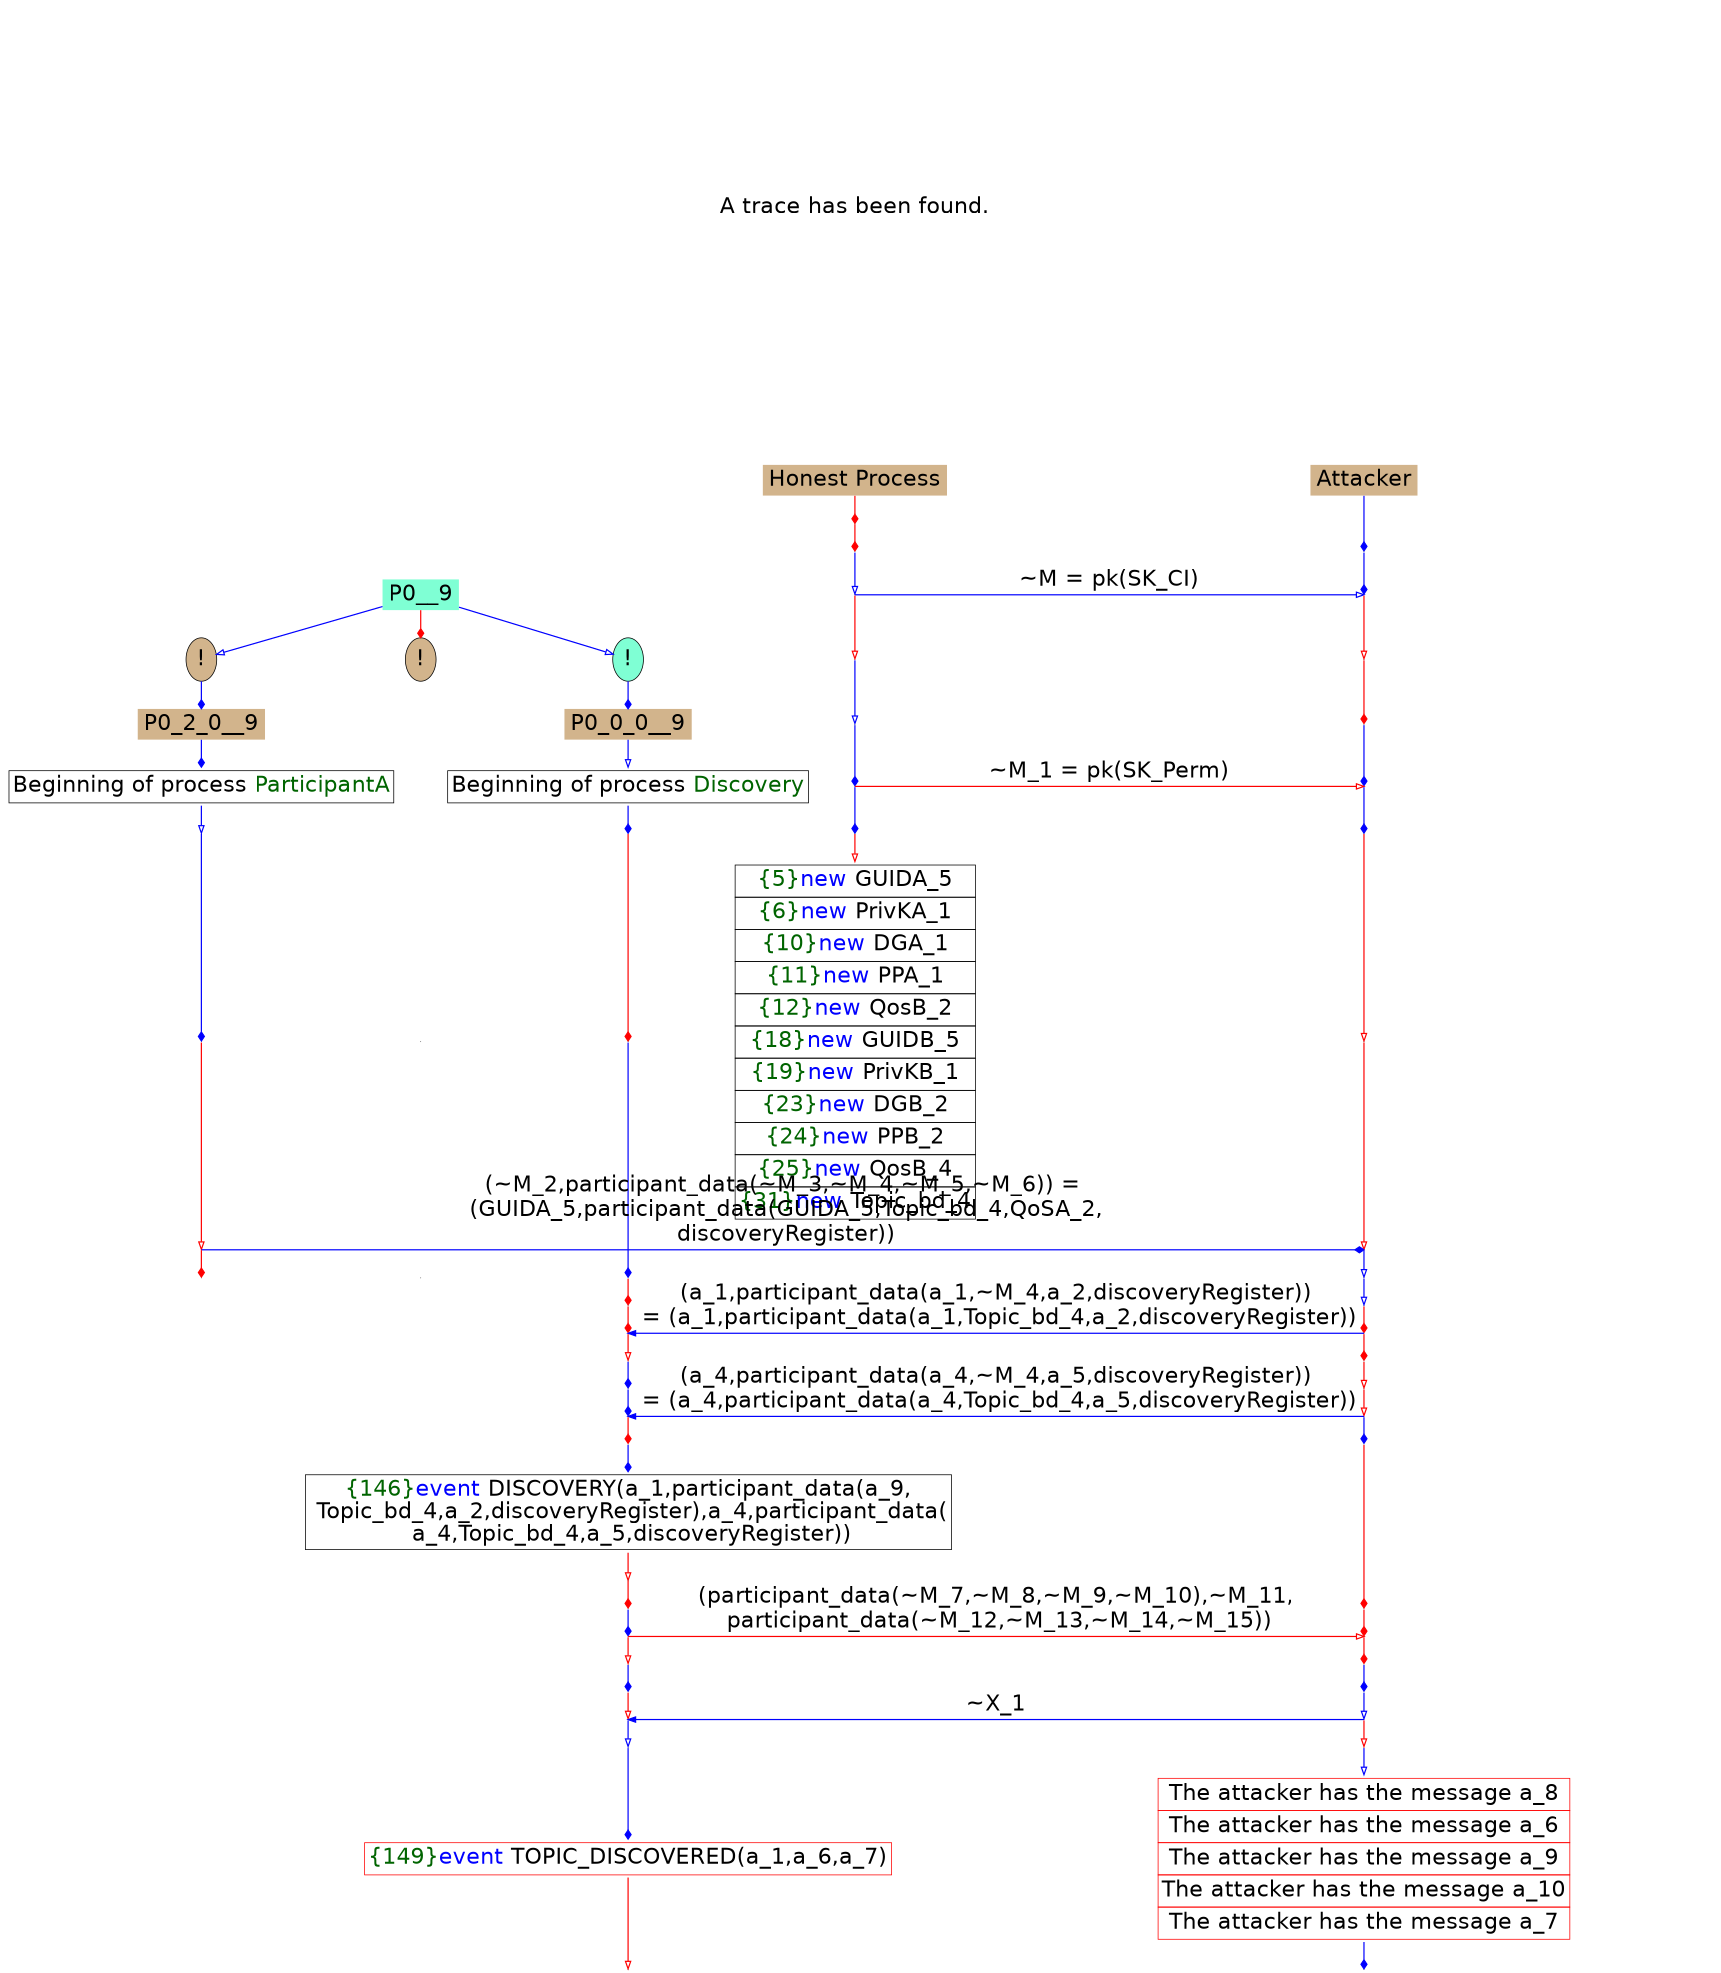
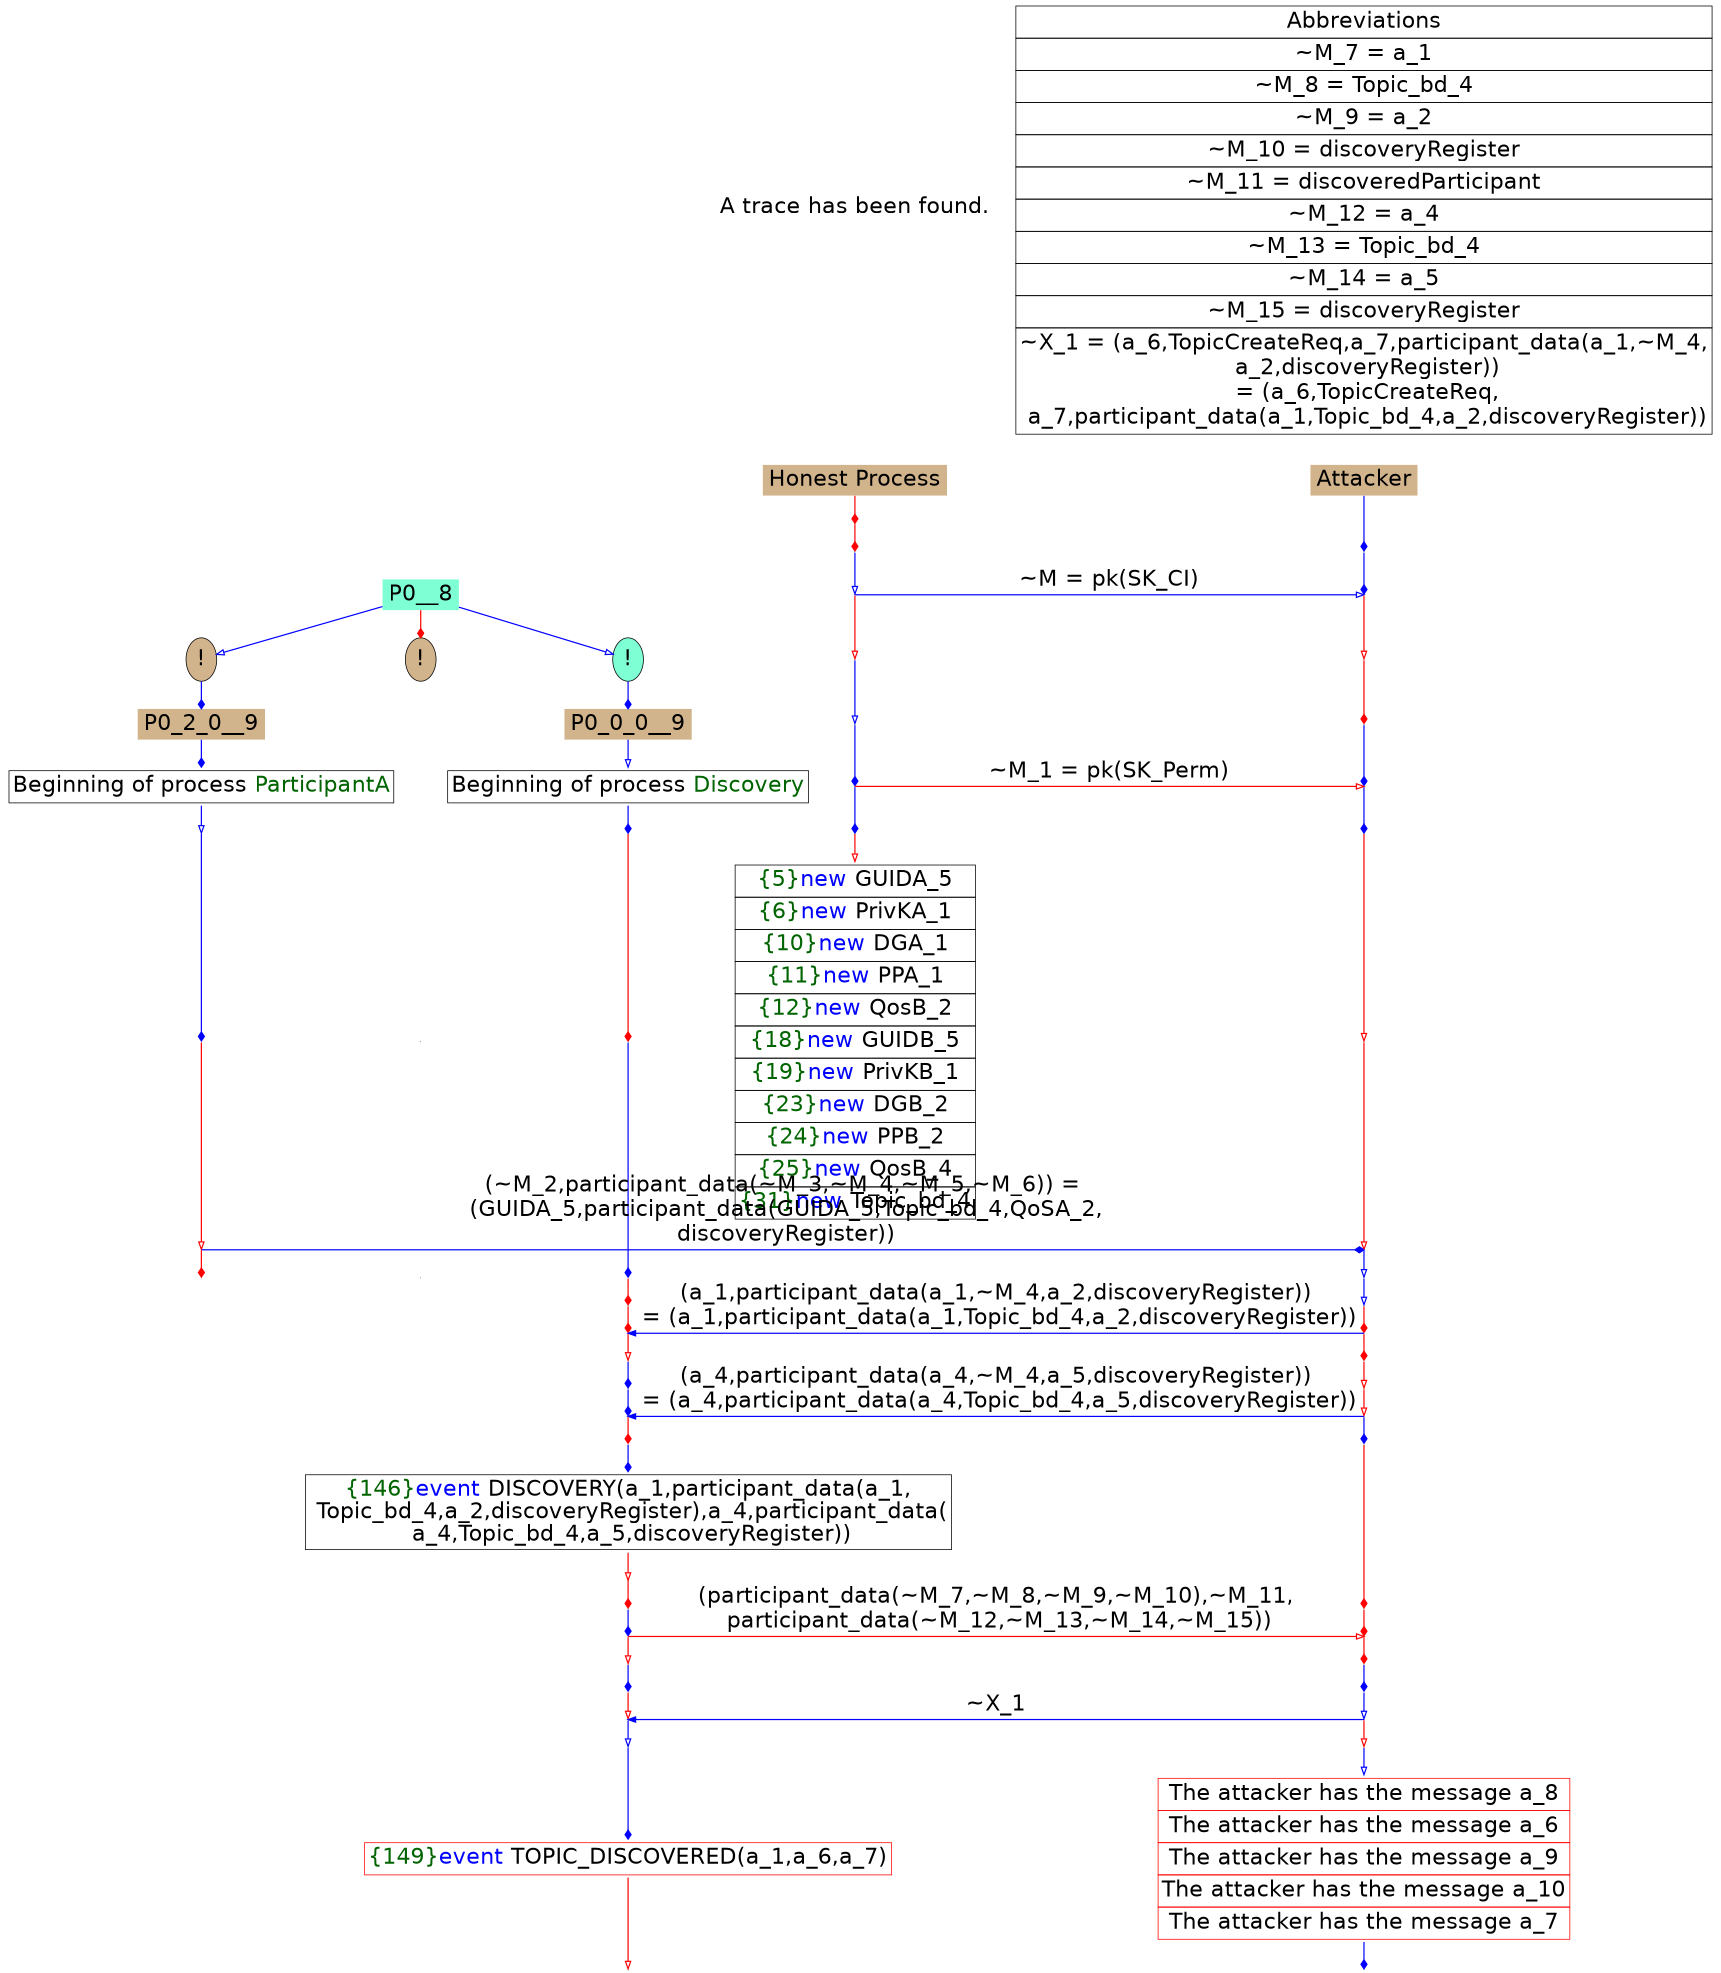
none -> (1364, 220)
(421, 595) -> (421, 595)
(696, 1489) -> (696, 1489)
